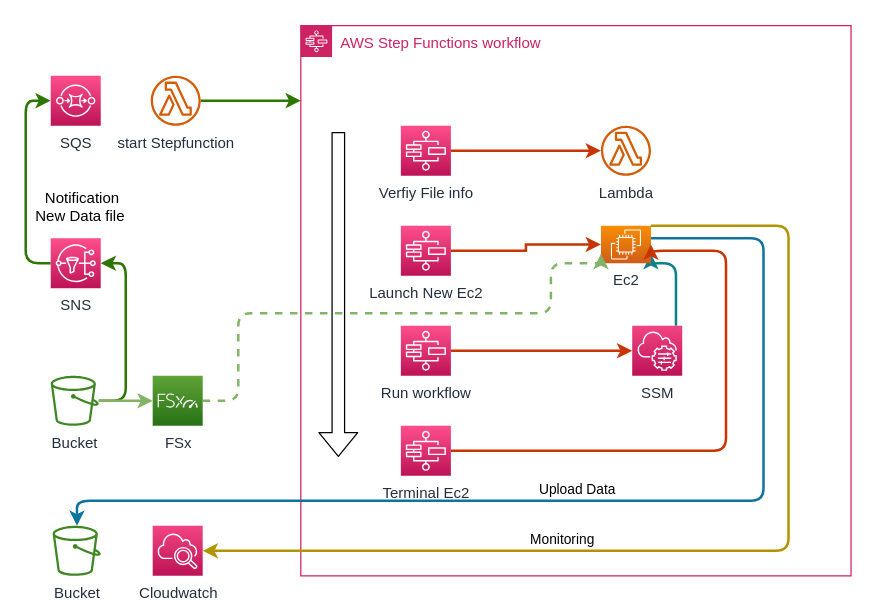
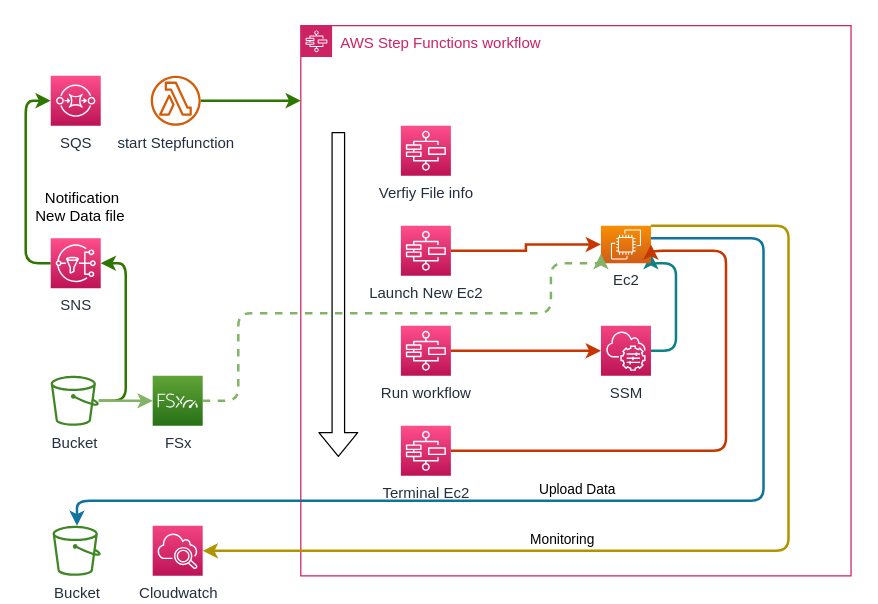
(520, 151) -> none
(626, 151) -> none
(657, 351) -> (626, 351)
